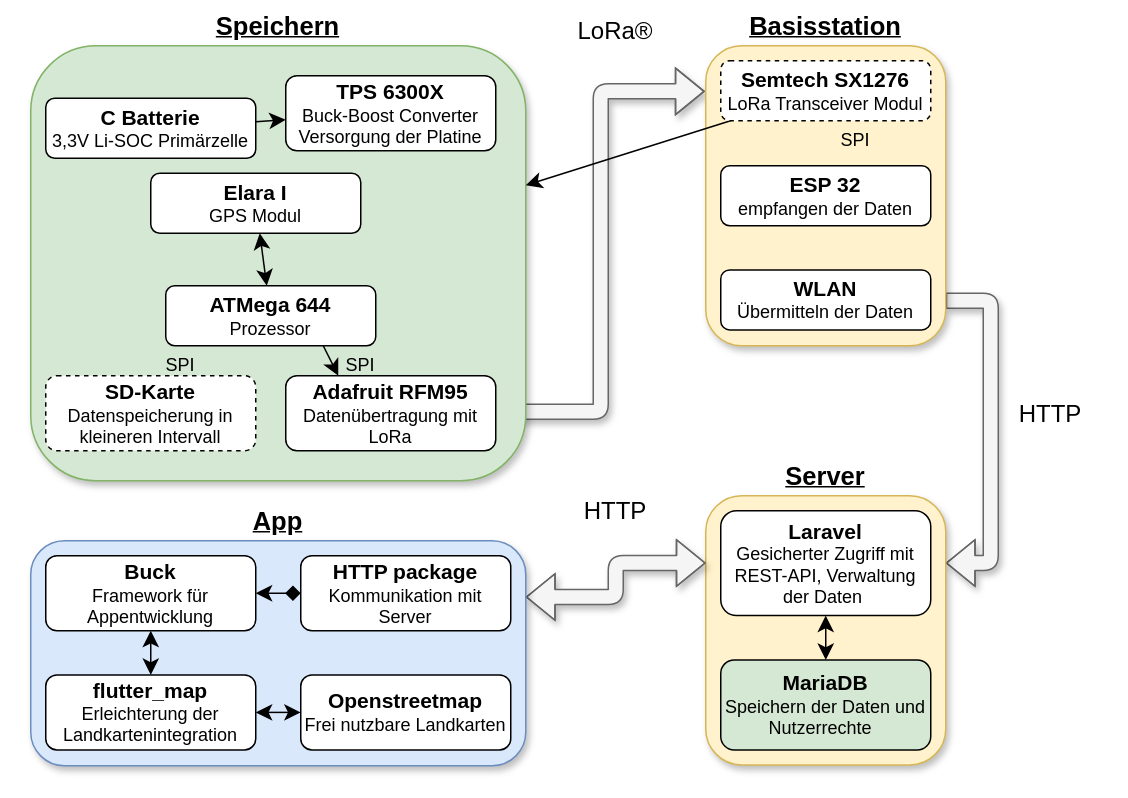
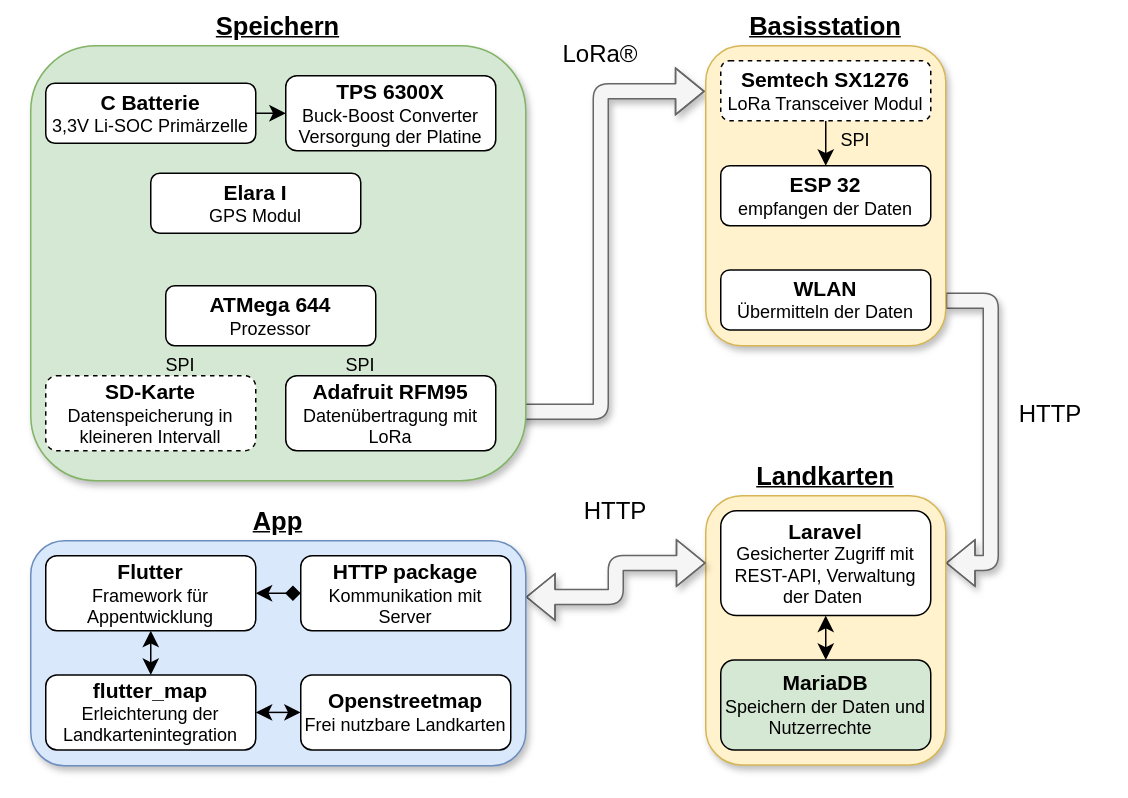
(616, 31) -> (601, 53)
(151, 128) -> (151, 113)
(634, 151) -> (826, 137)
(263, 259) -> none
(328, 355) -> none
(826, 480) -> (826, 480)
(151, 593) -> (151, 593)
